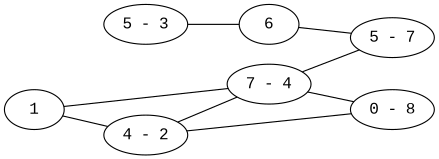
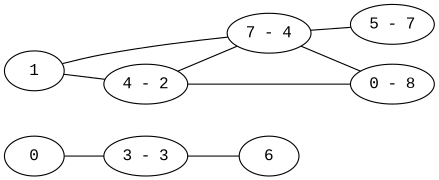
(146, 24) -> (146, 156)
(325, 30) -> none
none -> (34, 156)
